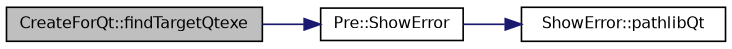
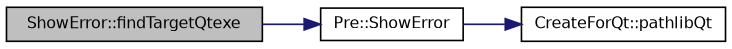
(134, 24) -> (134, 24)
(623, 24) -> (623, 24)
